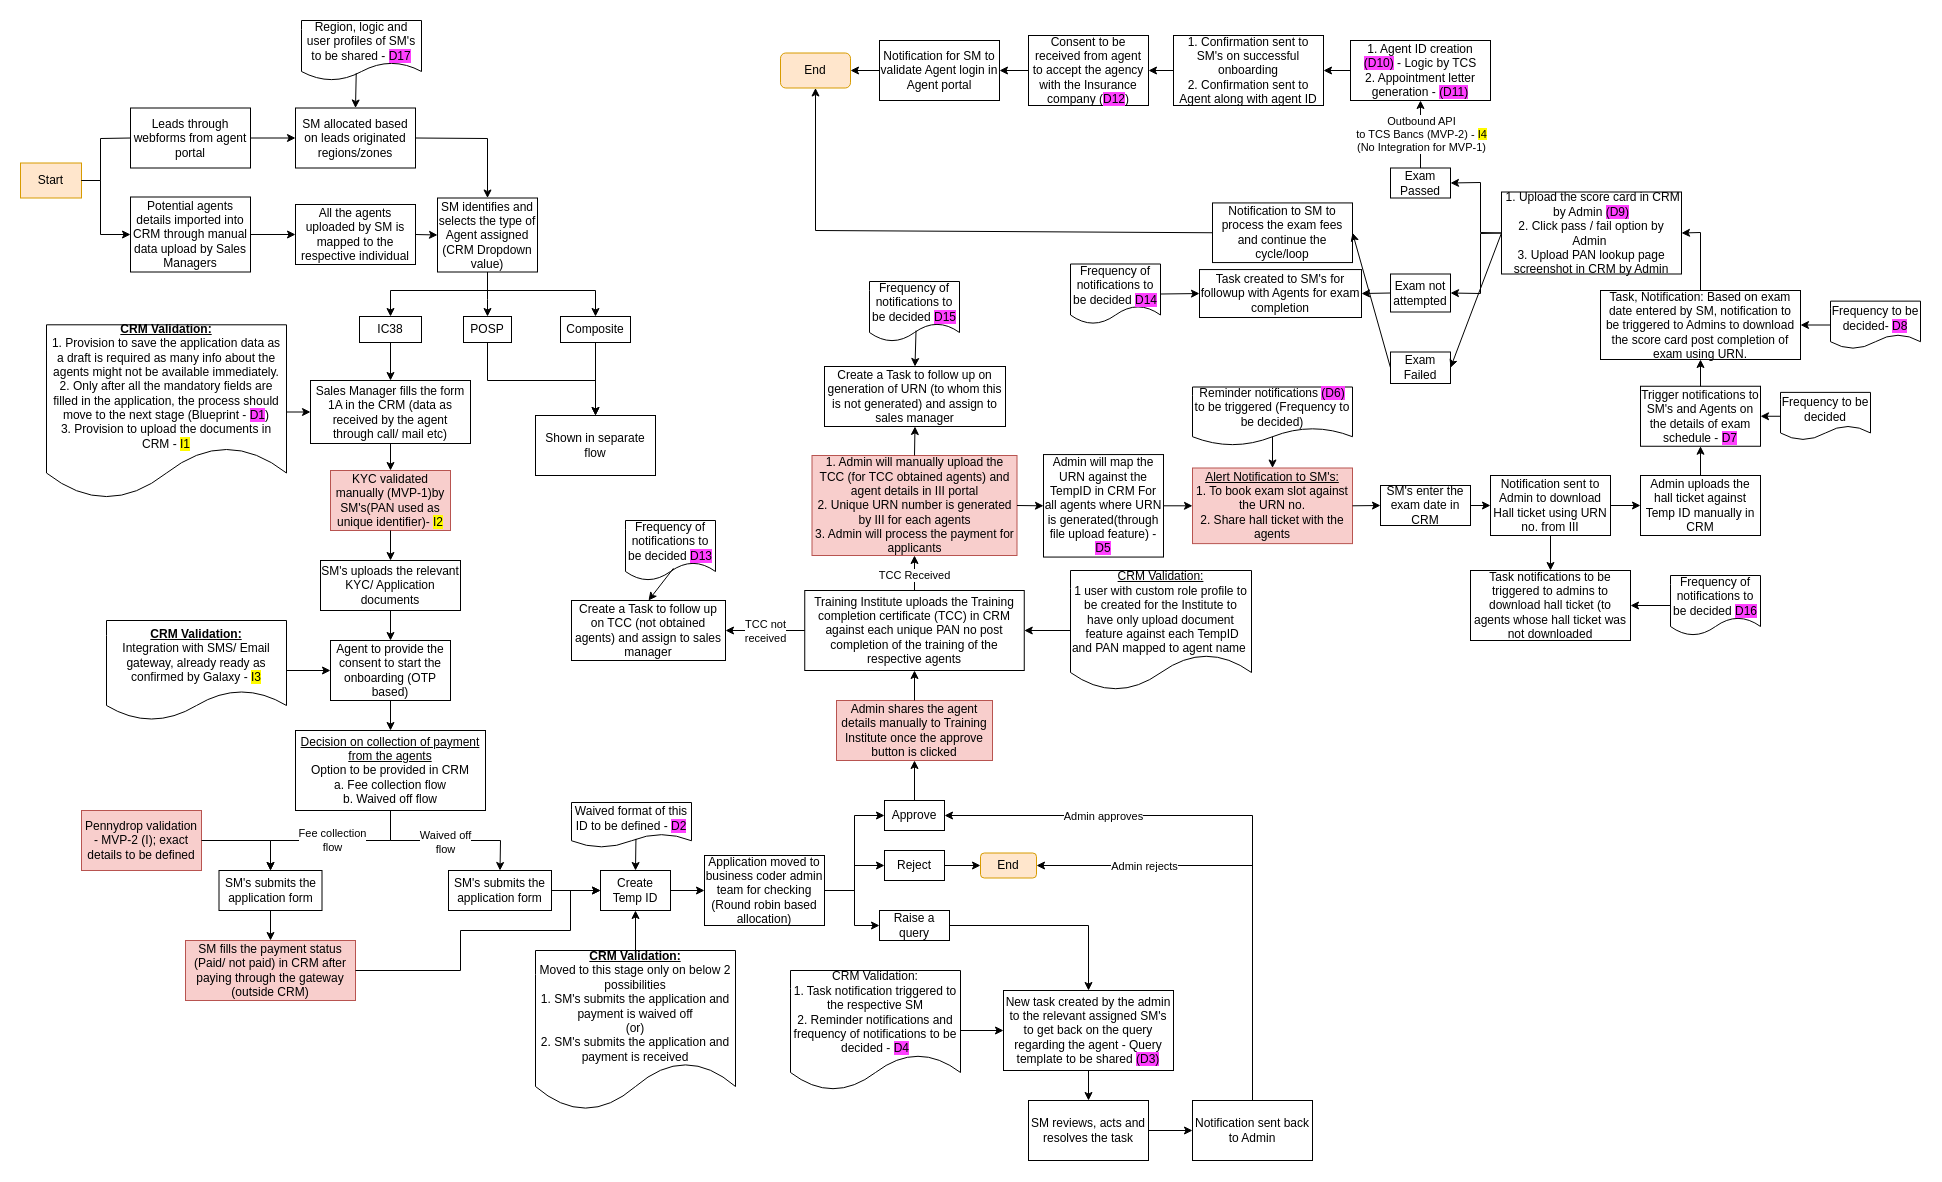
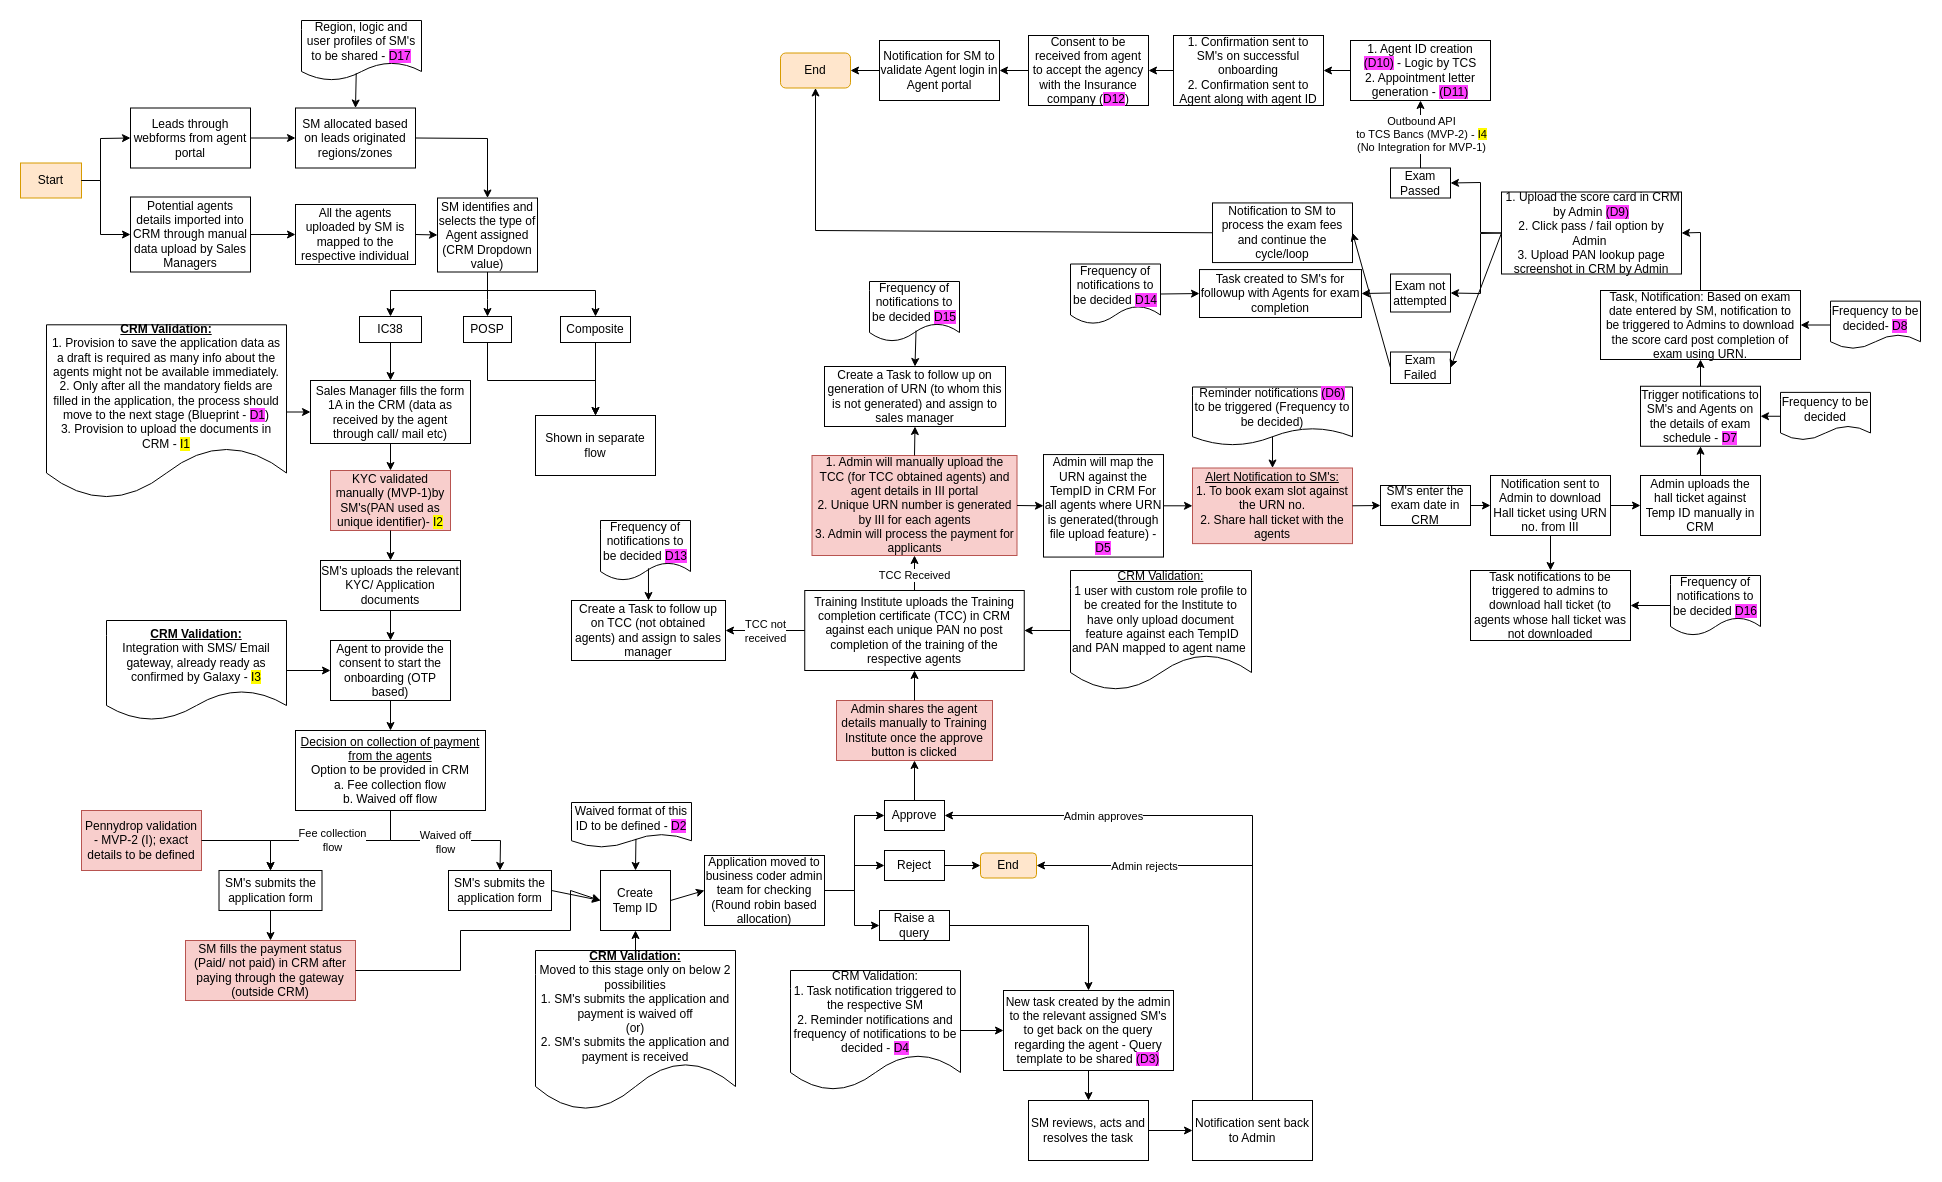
(124, 138) -> (122, 138)
(671, 551) -> (646, 551)
(636, 891) -> (636, 901)
